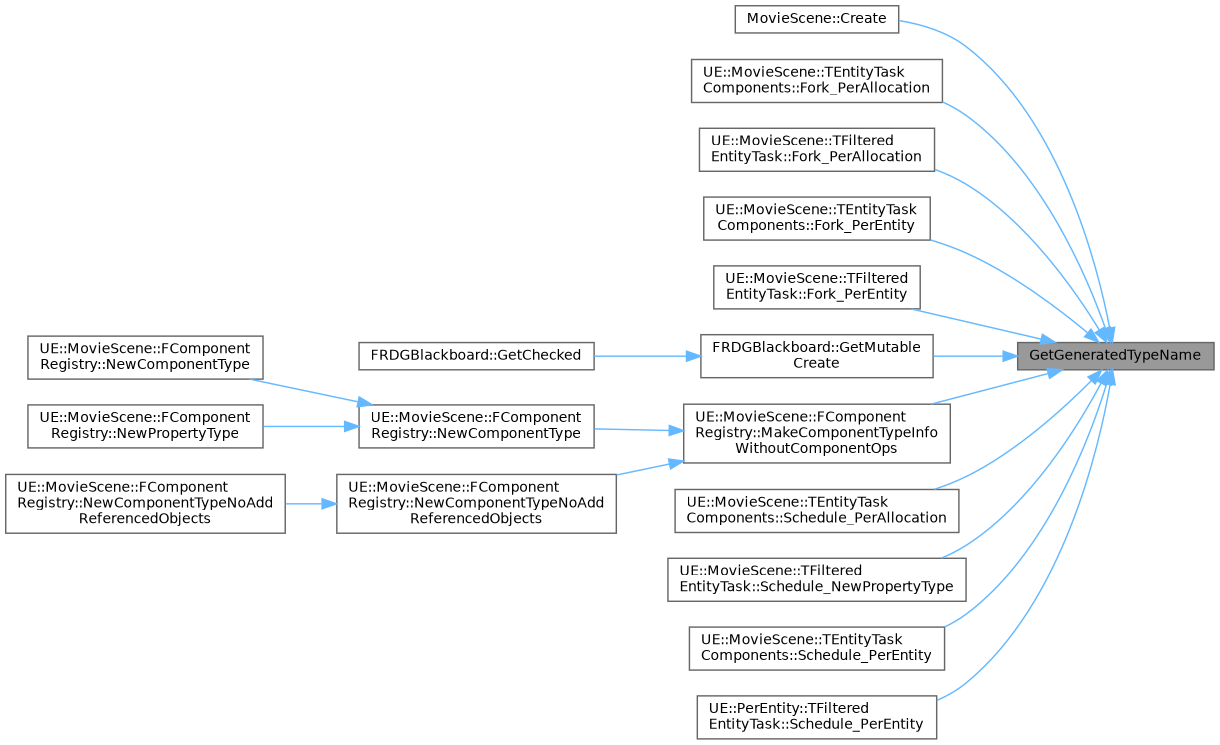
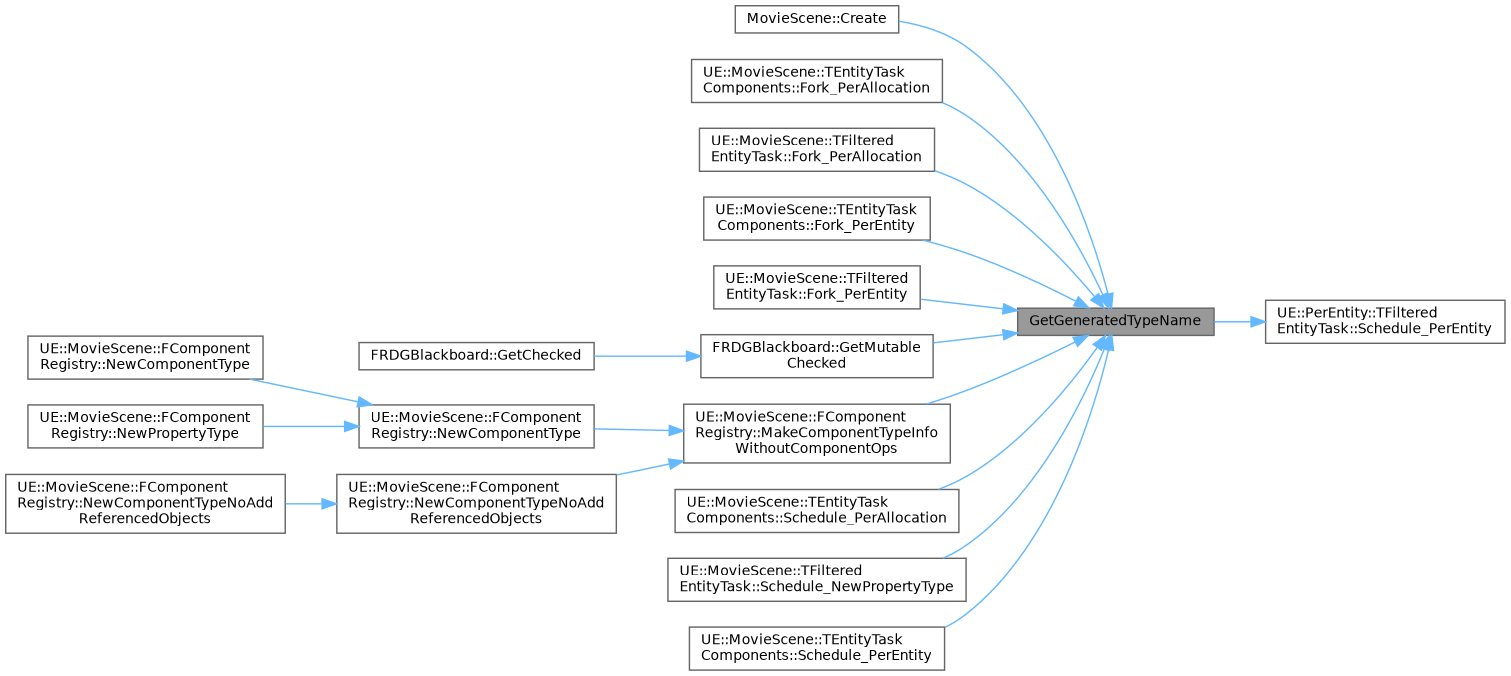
(817, 356) -> (817, 356)
(1055, 562) -> (1233, 322)
